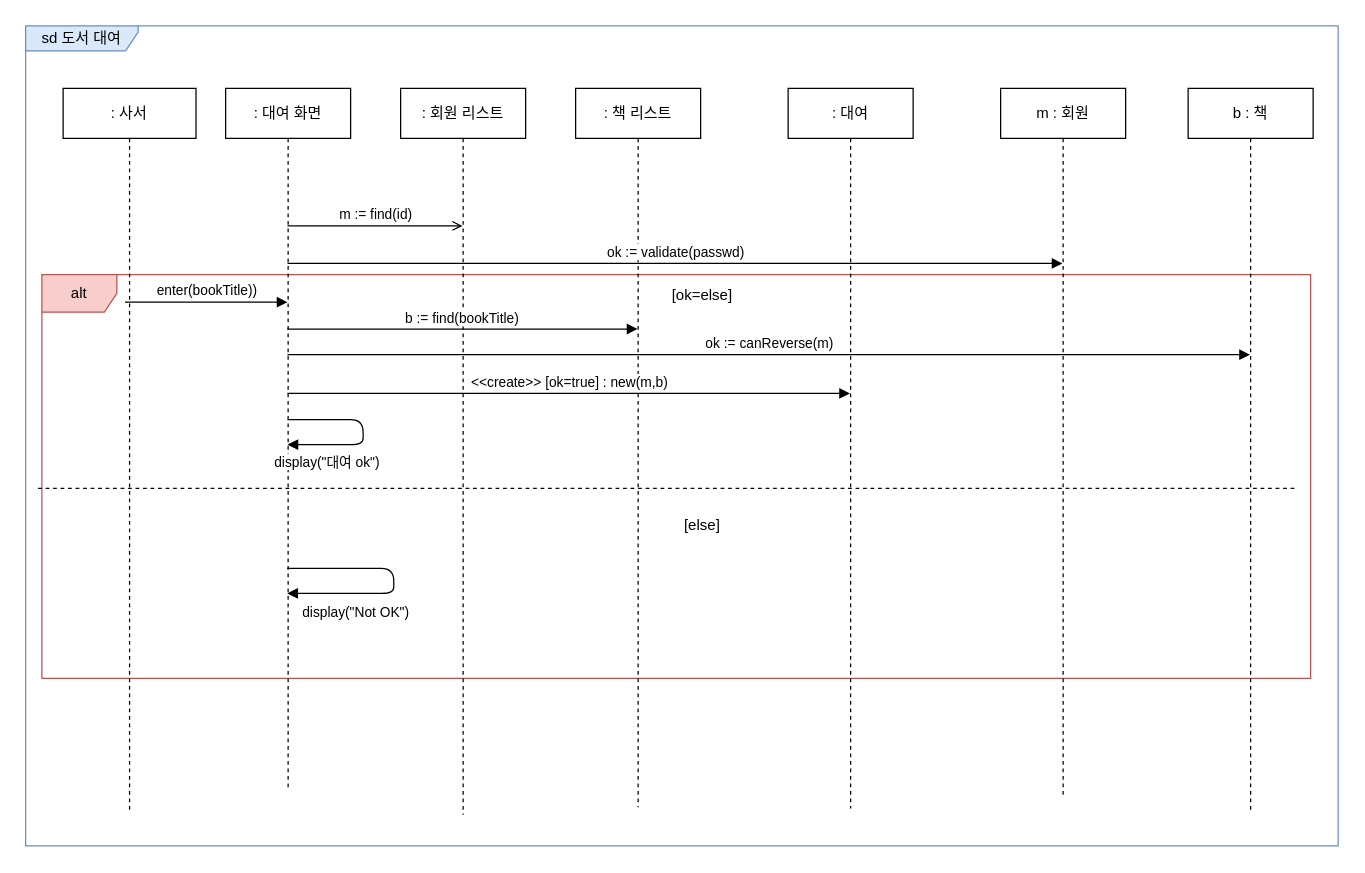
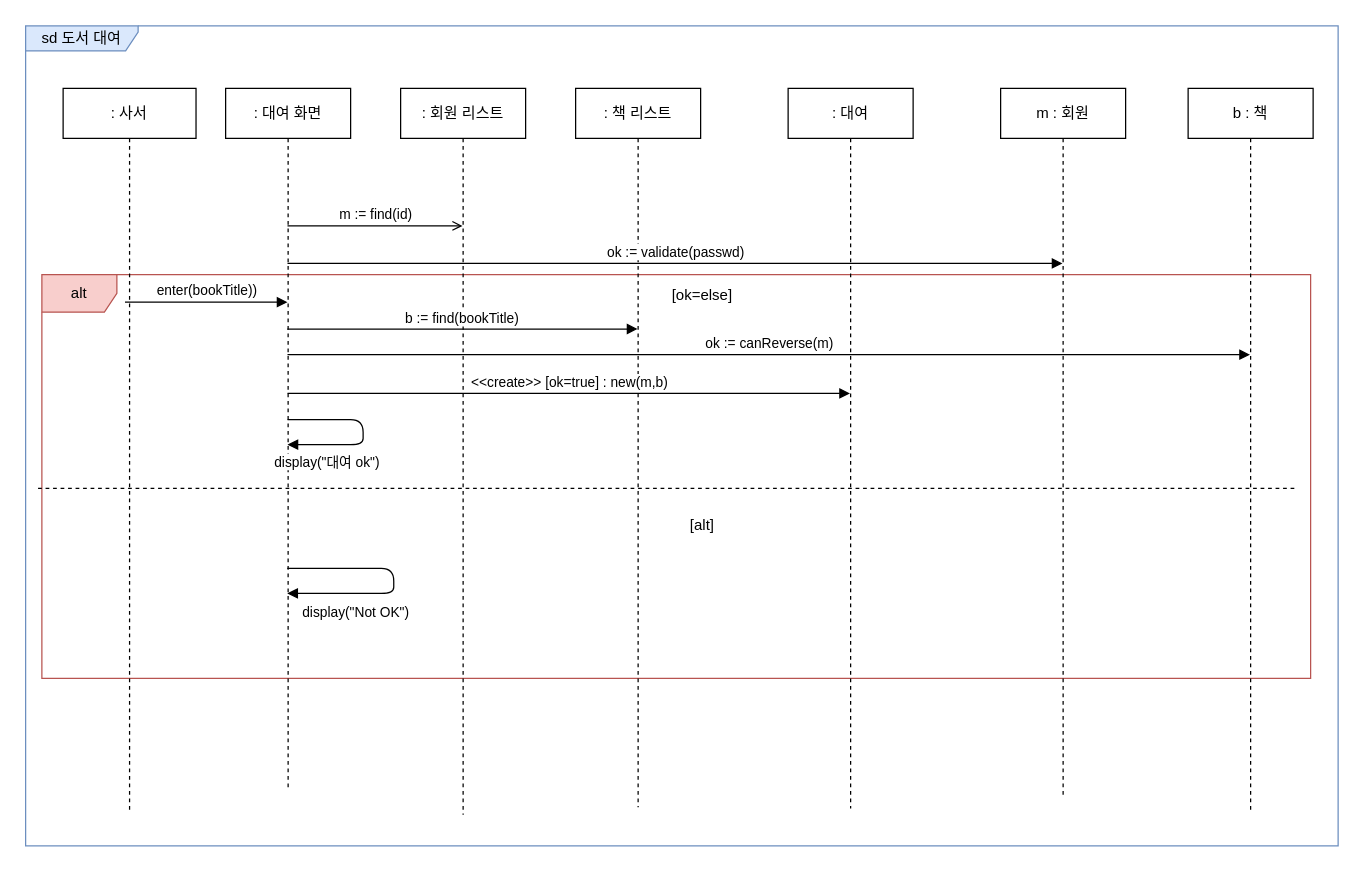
(703, 526) -> (703, 526)
